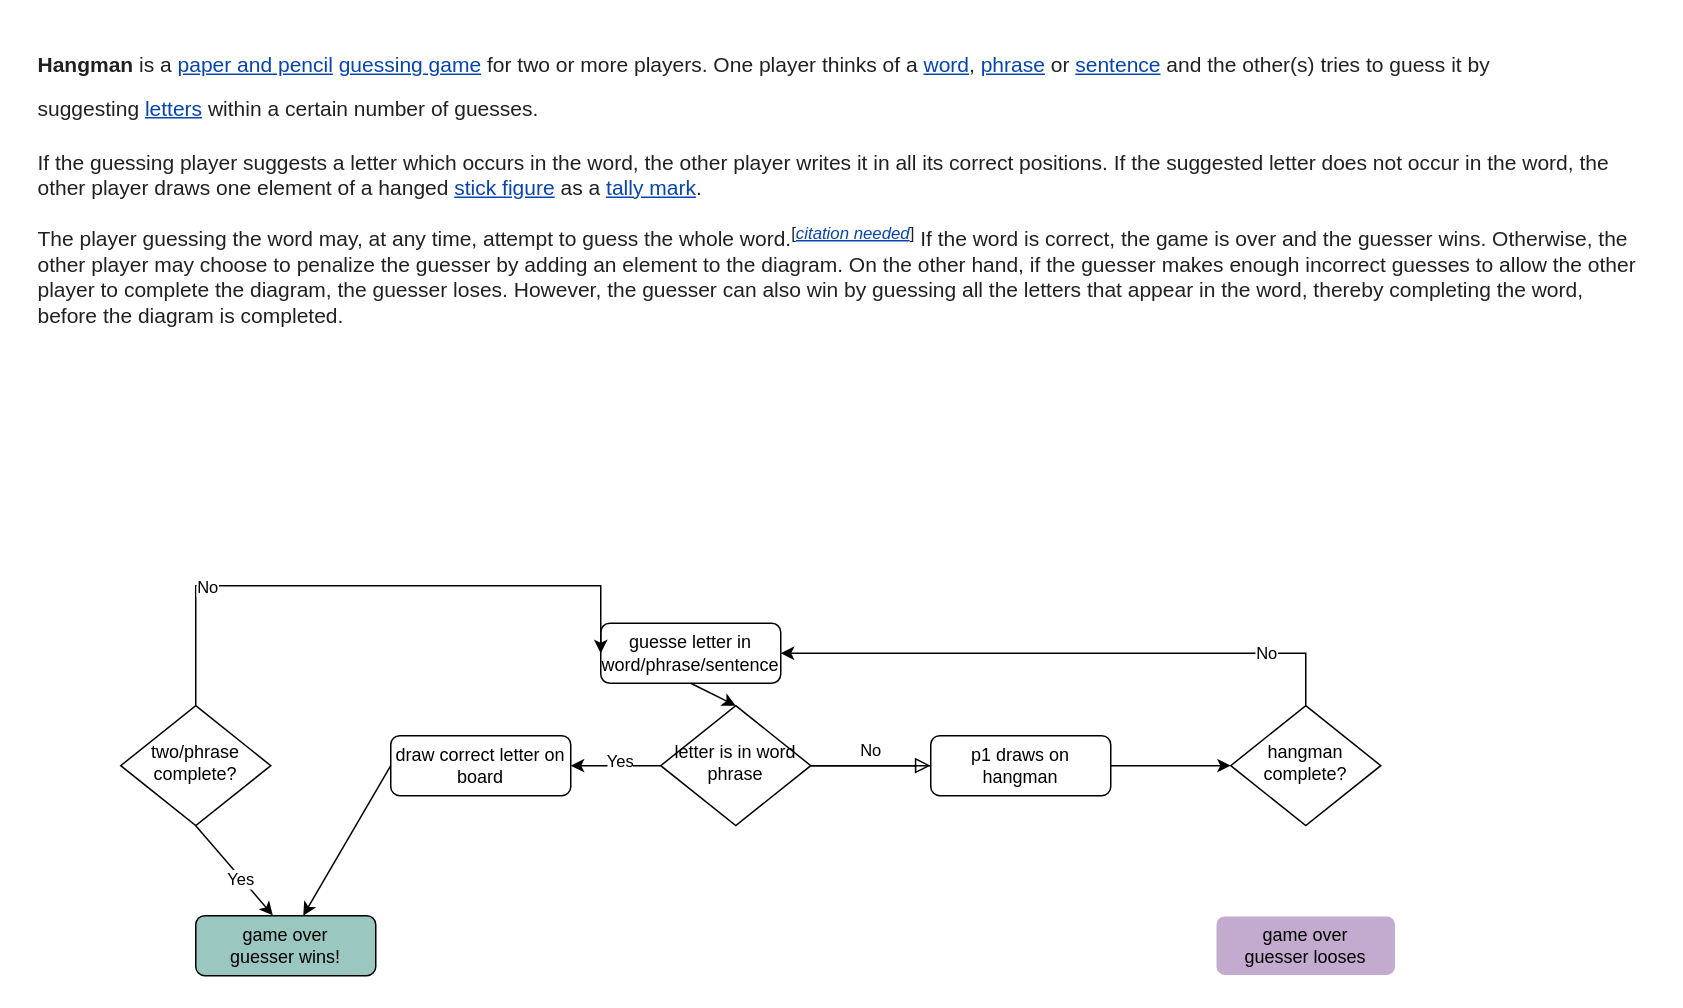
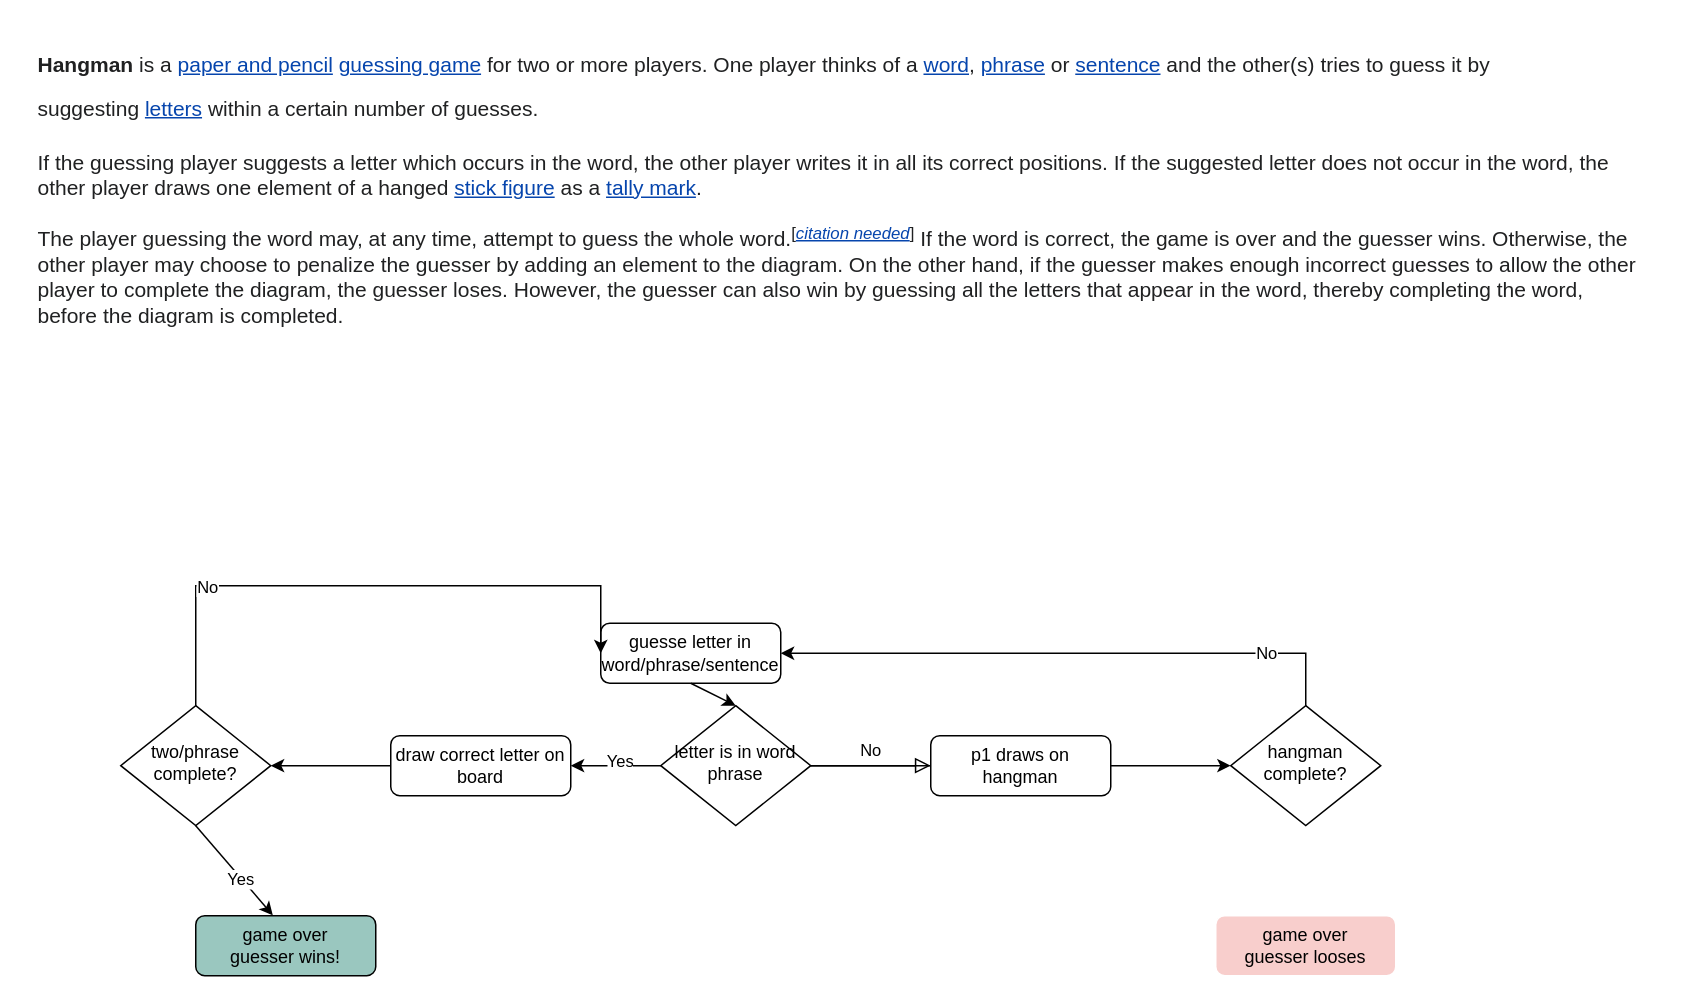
(349, 837) -> (336, 766)
(1306, 946) -> (1306, 946)
